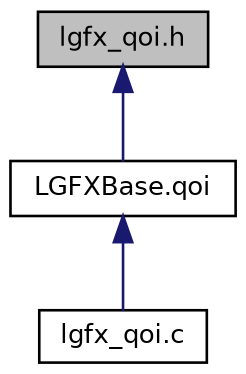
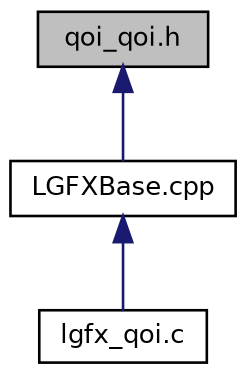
(123, 39) -> (123, 39)
(123, 188) -> (123, 188)
